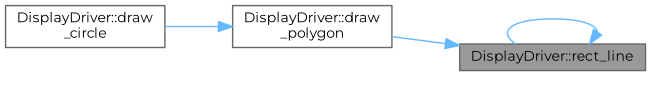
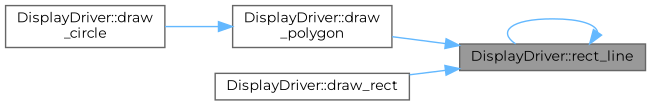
none -> (312, 87)
